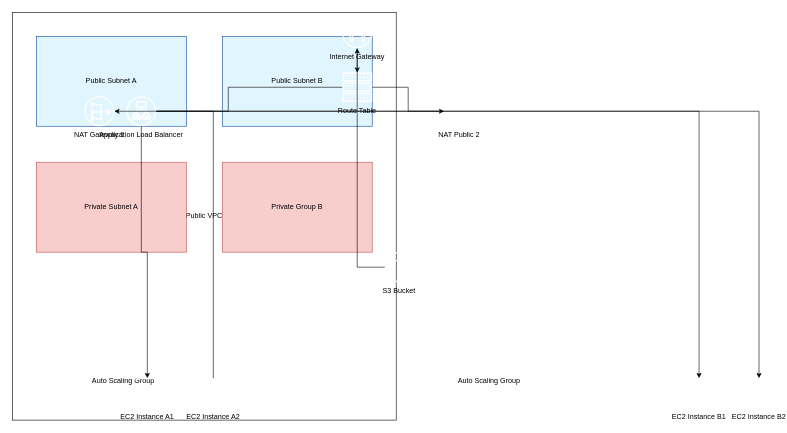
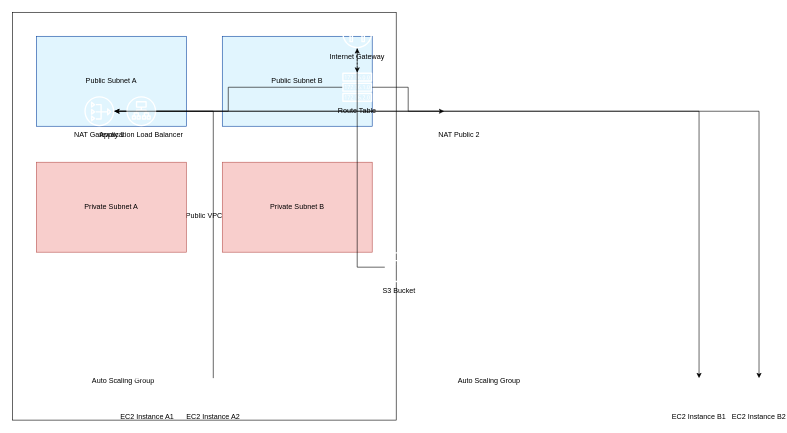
(357, 51) -> (357, 51)
(297, 207) -> (297, 207)
(141, 251) -> (114, 111)
